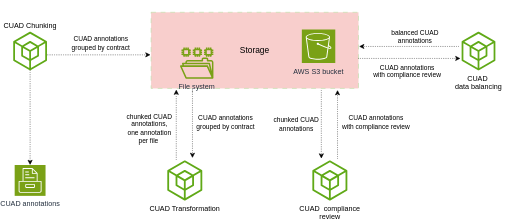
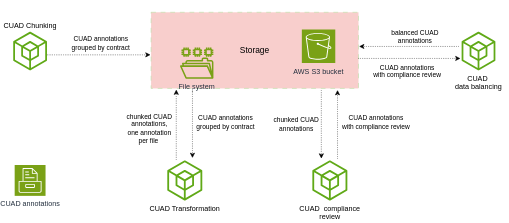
(30, 159) -> none
